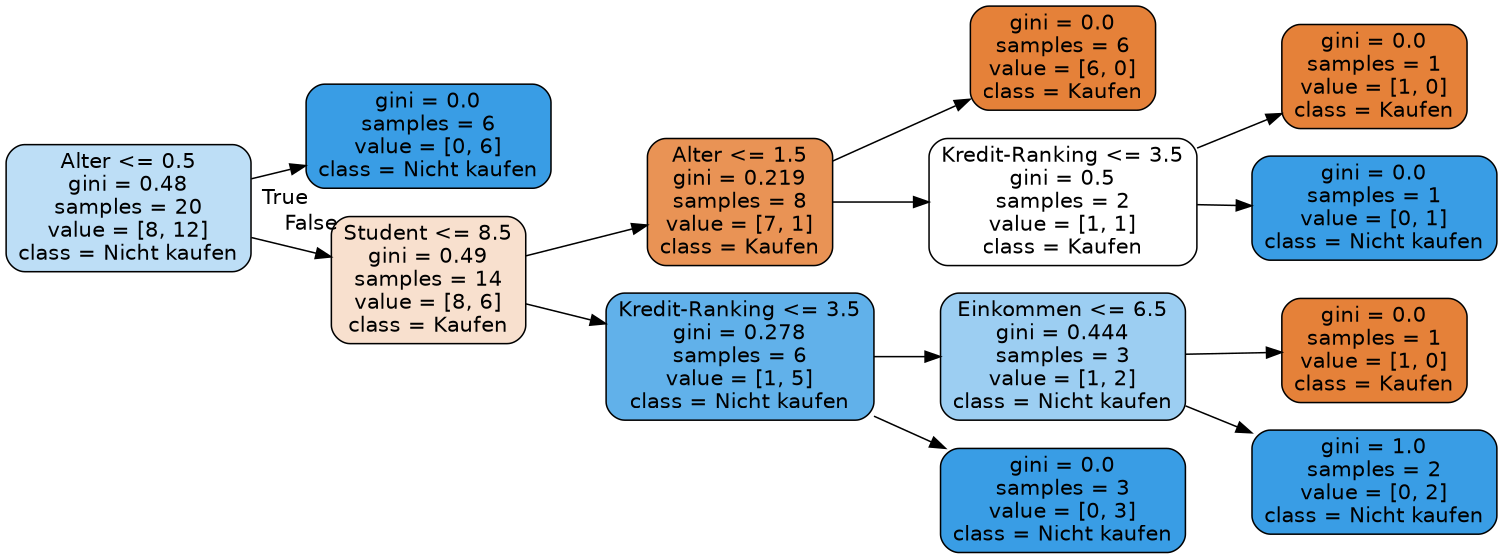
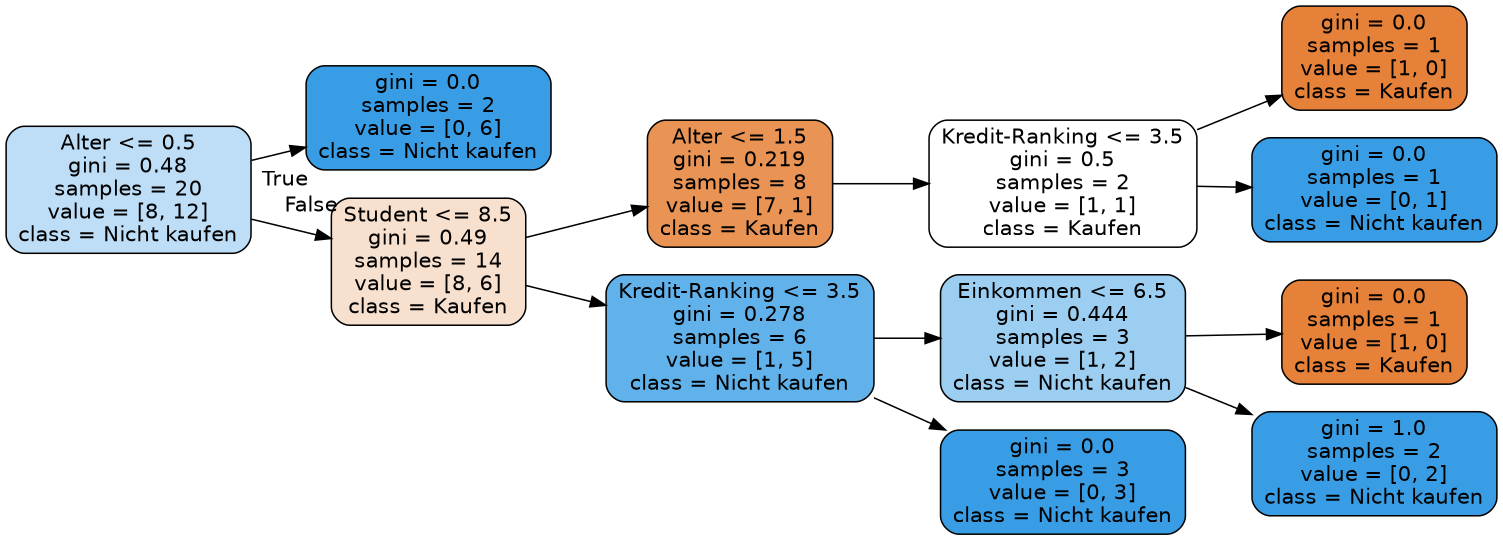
(1063, 58) -> none
(429, 136) -> (429, 118)
